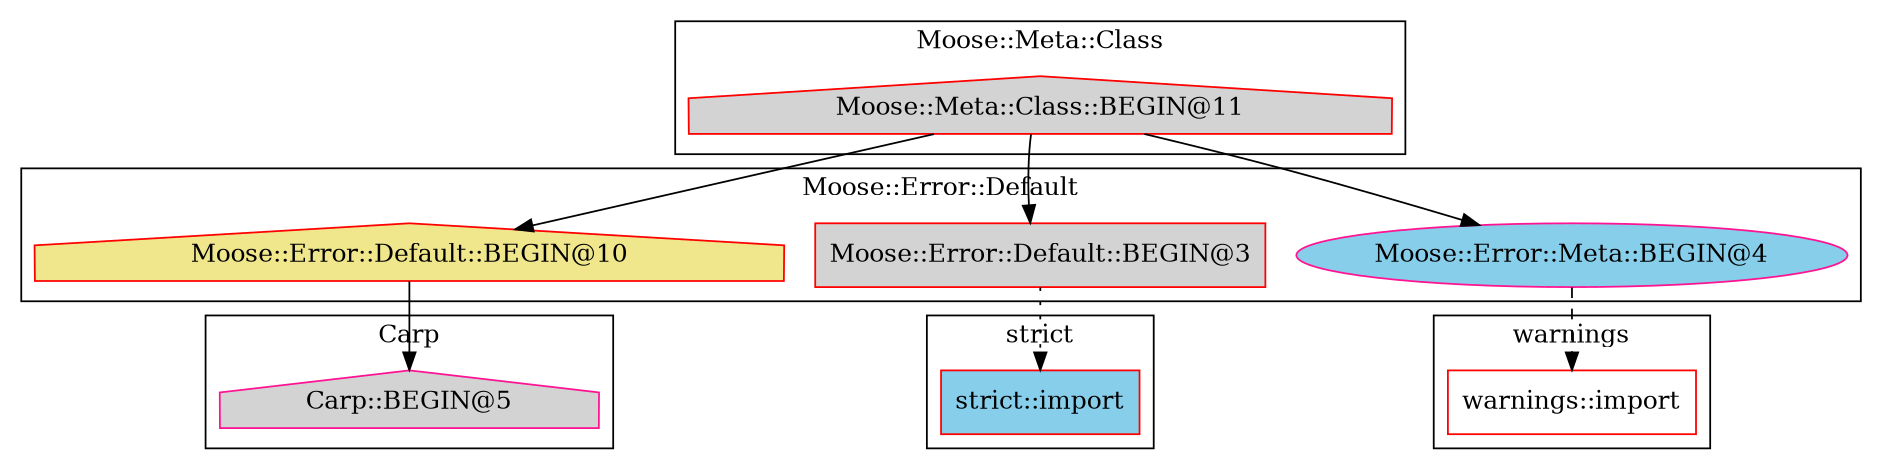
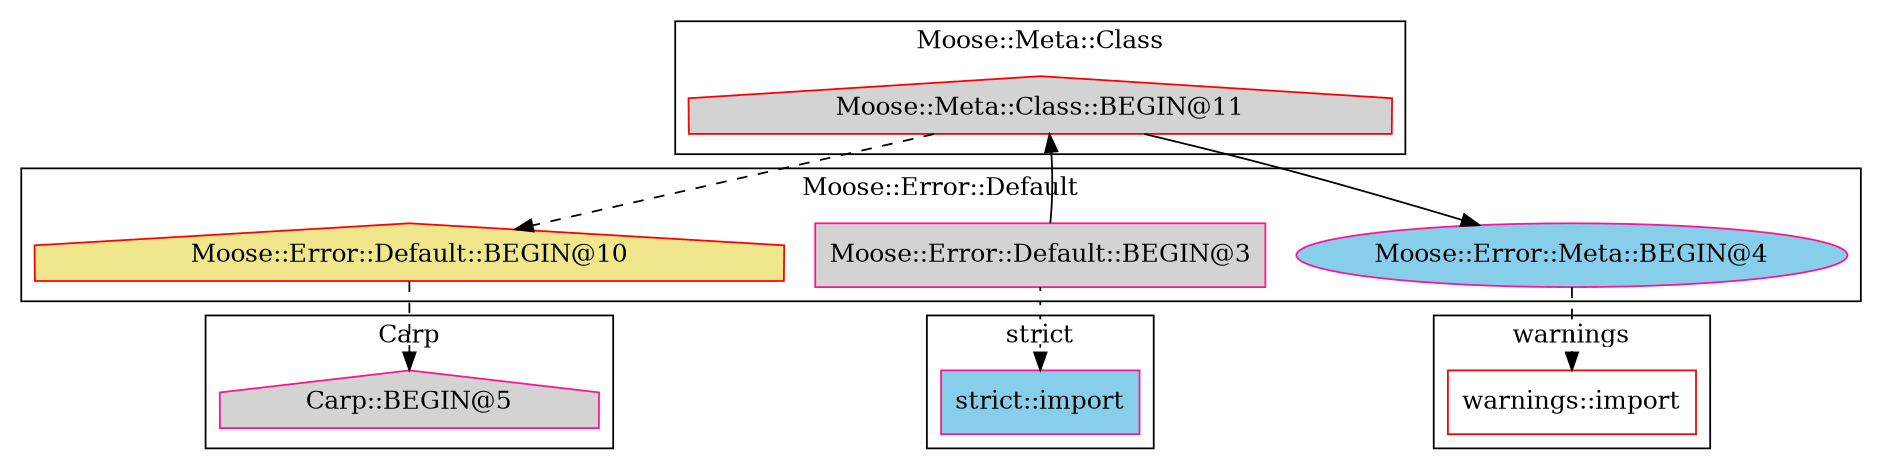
(733, 180) -> (733, 180)
(1028, 180) -> (1052, 187)
(1040, 255) -> (1040, 255)
(409, 327) -> (409, 327)
(1040, 402) -> (1040, 402)
